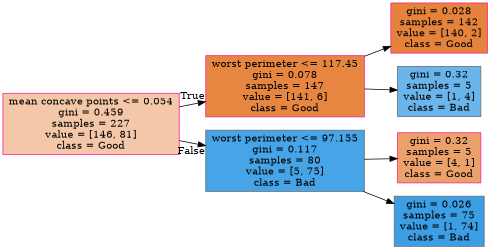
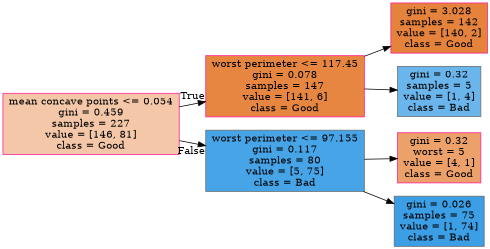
(439, 28) -> (439, 28)
(439, 158) -> (439, 158)
